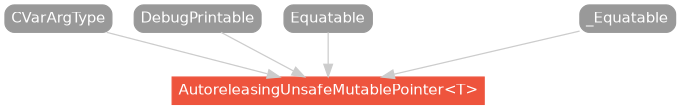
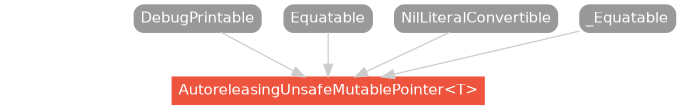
(58, 19) -> none
none -> (476, 19)
